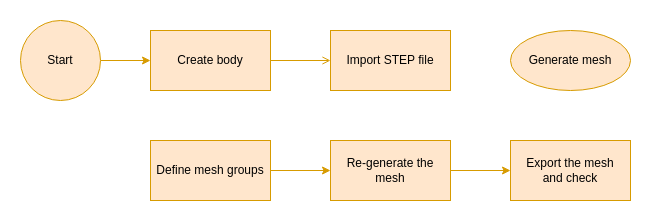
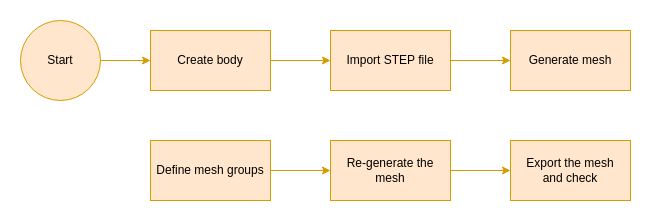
(324, 61) -> (322, 61)
none -> (477, 61)
(571, 61) -> (571, 61)
